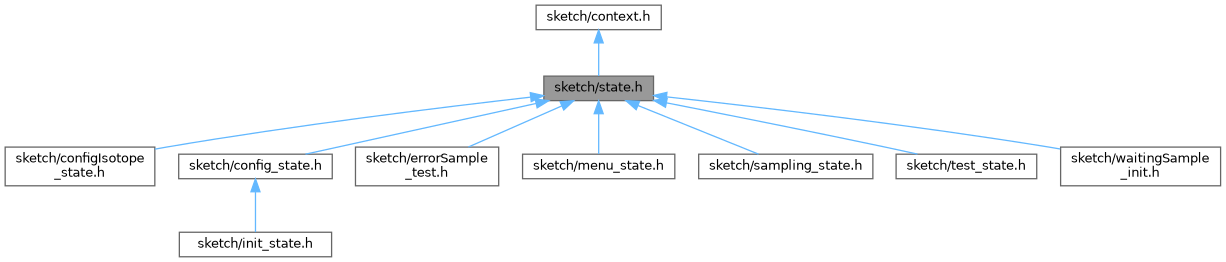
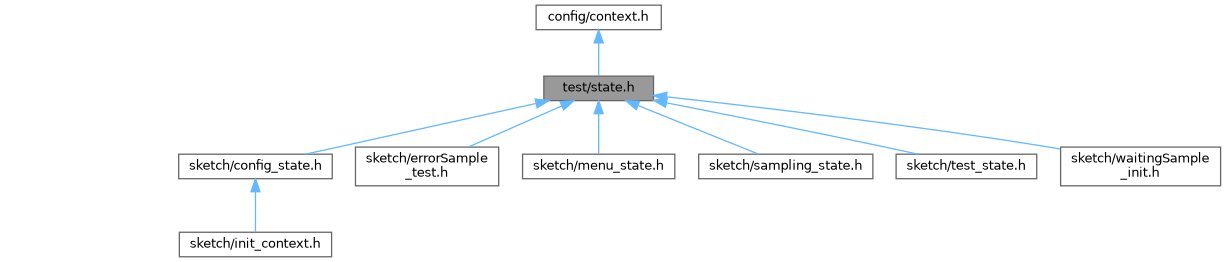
(599, 17) -> (599, 17)
(599, 88) -> (599, 88)
(80, 166) -> none
(255, 245) -> (255, 245)
